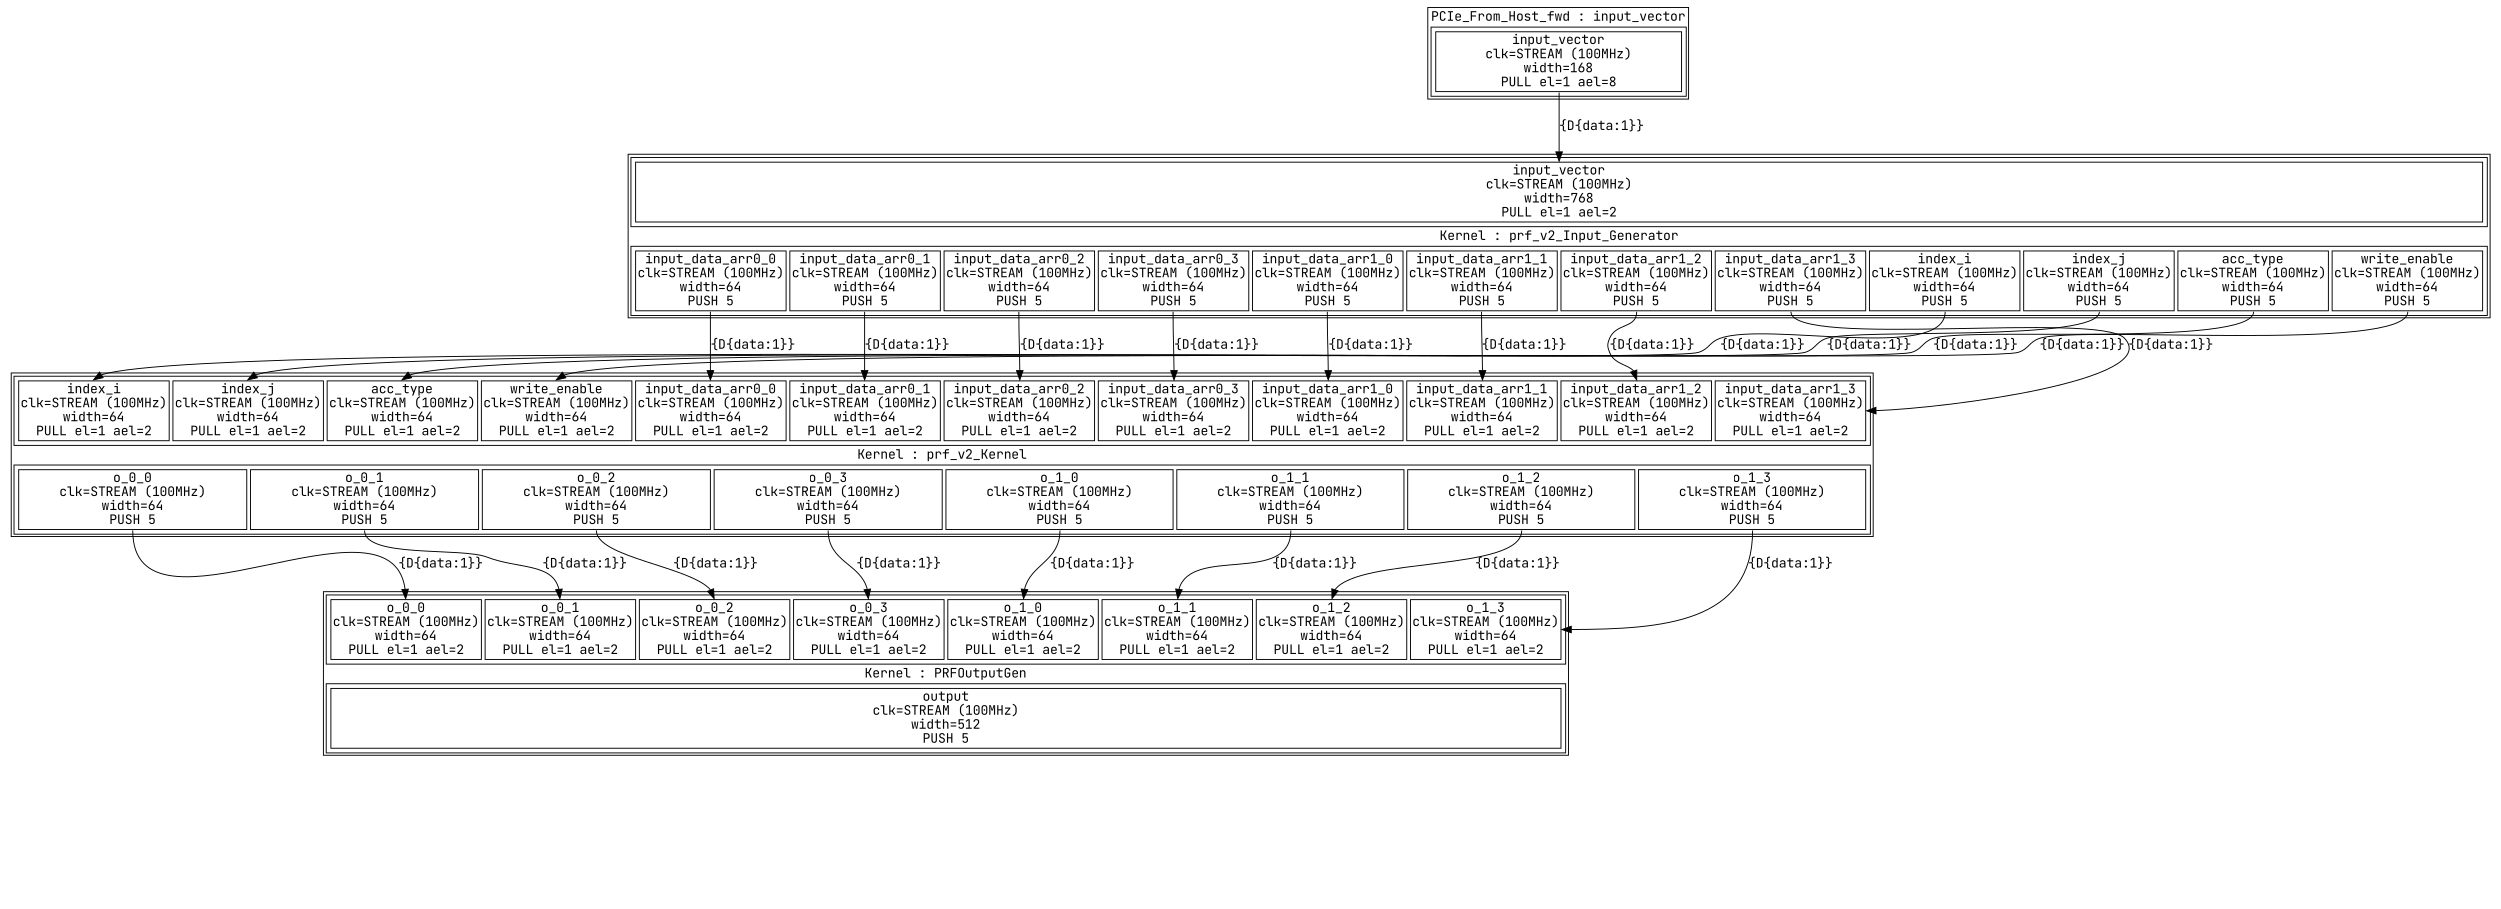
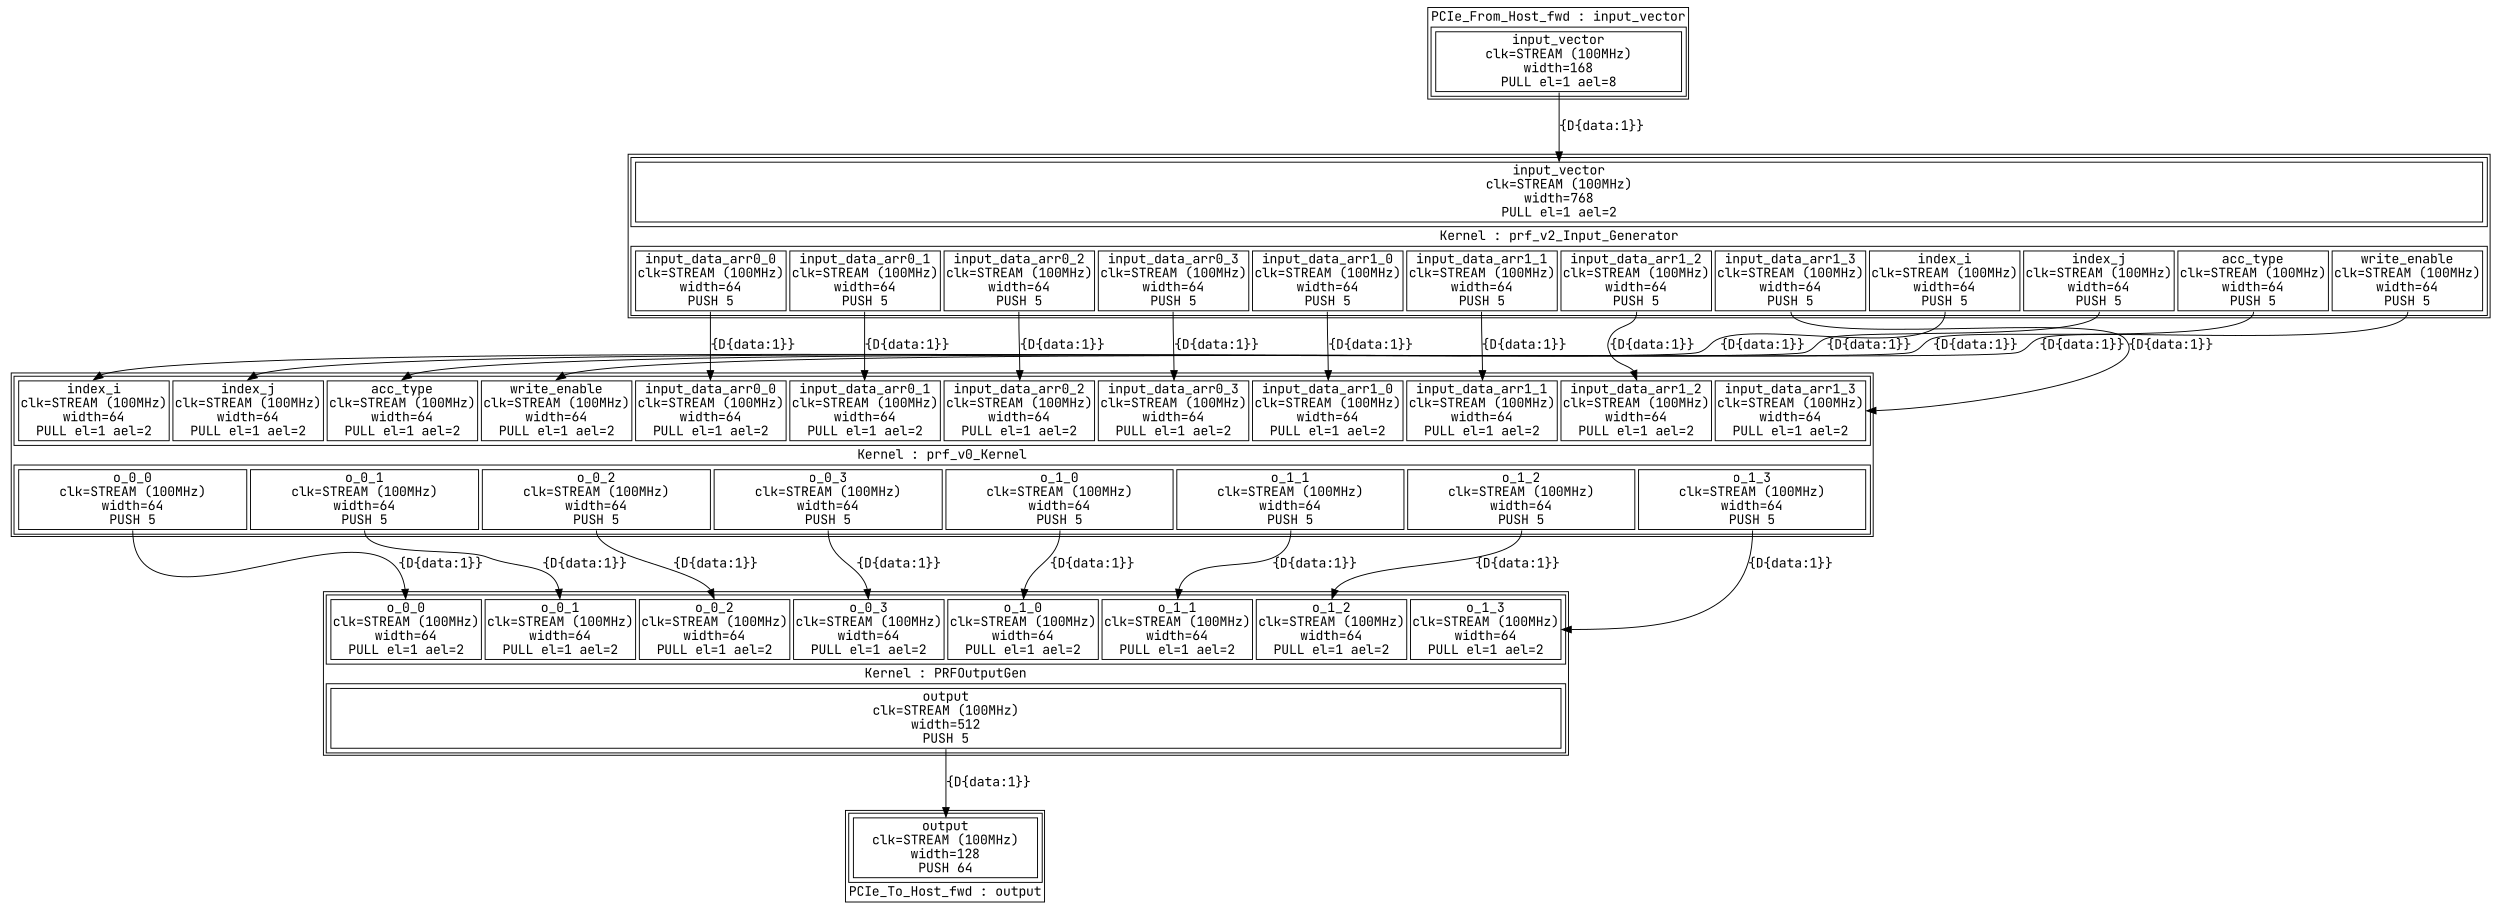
(942, 455) -> (942, 455)
none -> (945, 856)
